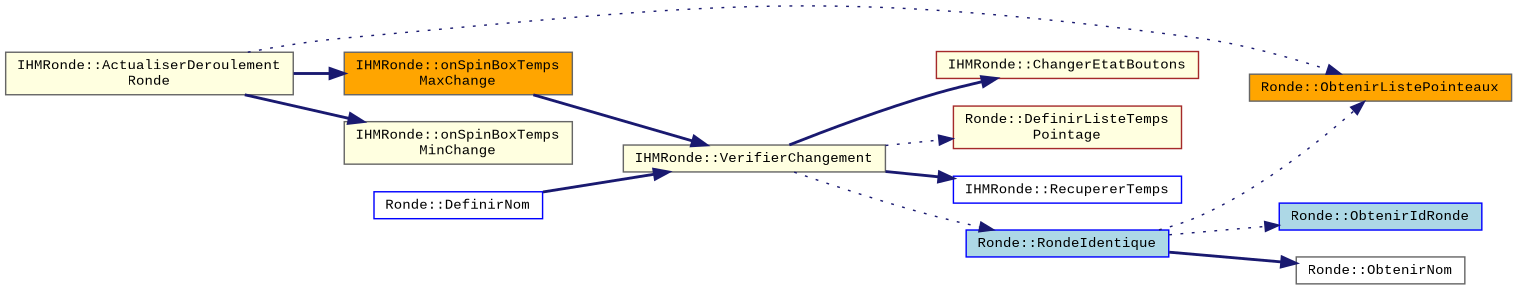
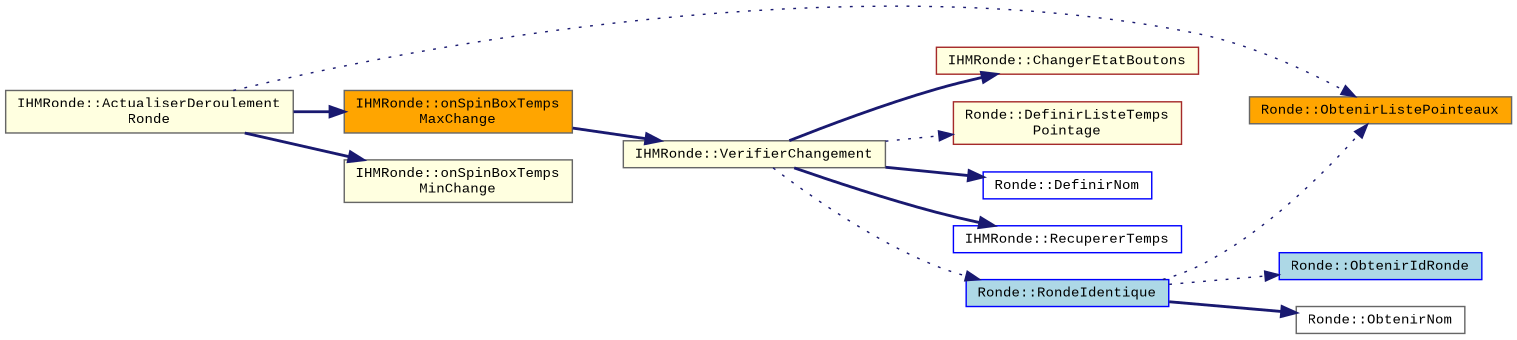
(599, 183) -> (927, 171)
